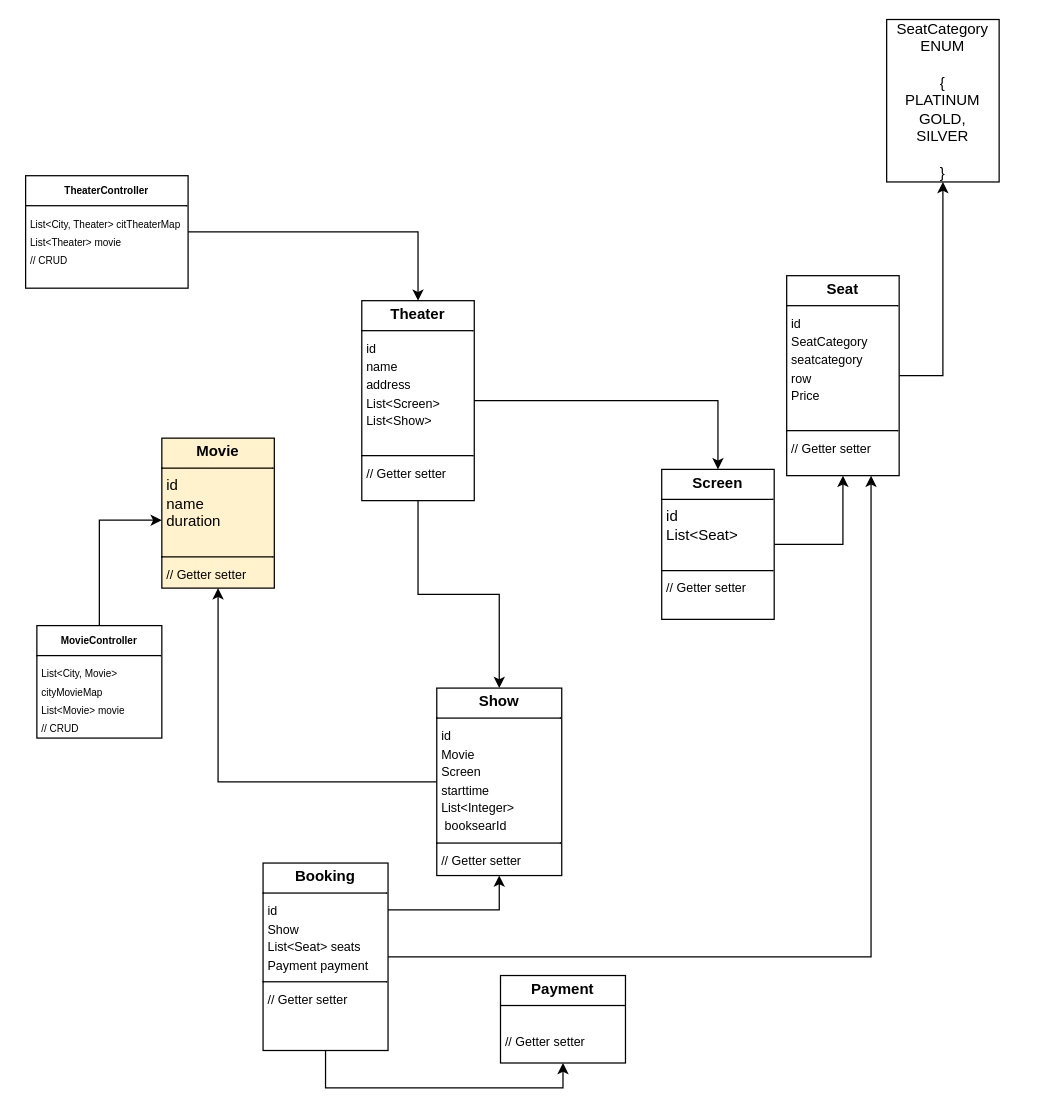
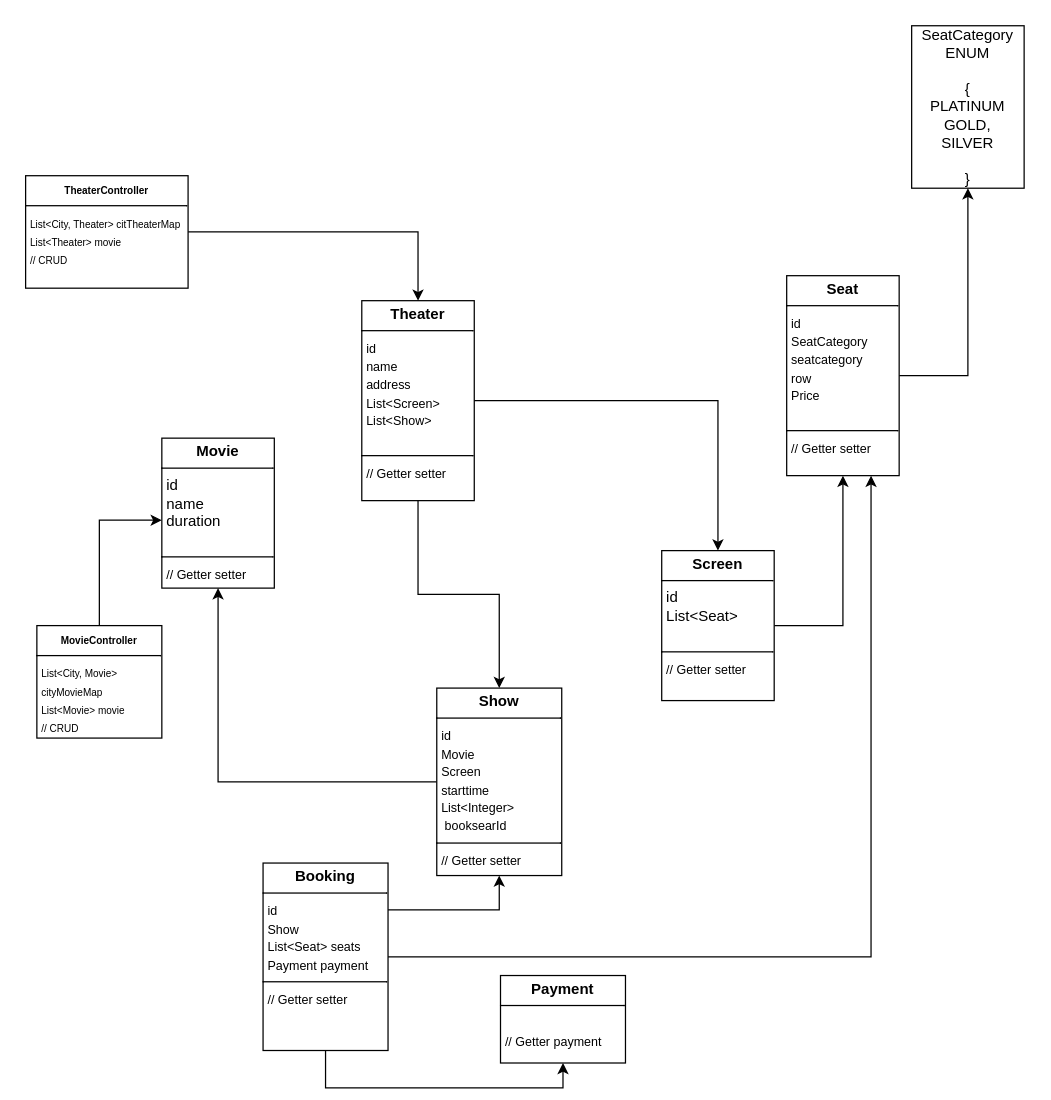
(943, 101) -> (968, 107)
(218, 513) -> (218, 513)
(718, 544) -> (718, 626)
(564, 994) -> (564, 1003)
